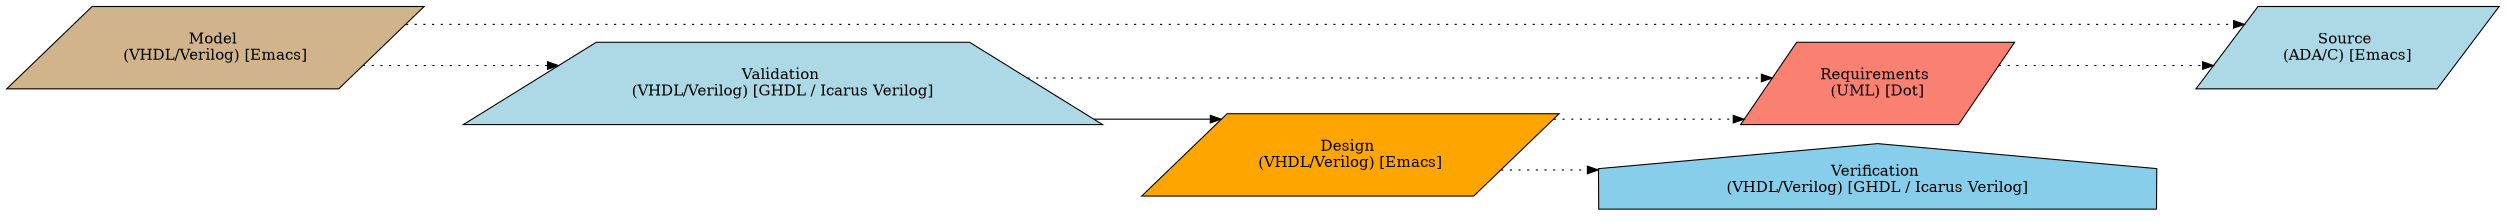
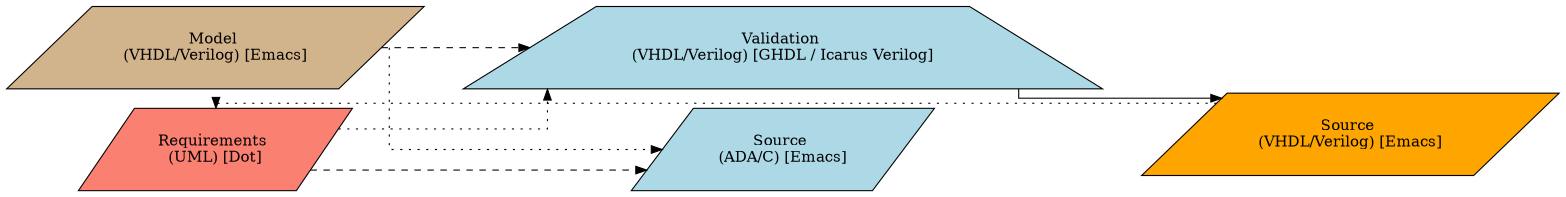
(455, 66) -> (450, 48)
(2101, 66) -> (473, 170)
(1394, 78) -> (457, 129)
(1350, 155) -> (1350, 134)
(1878, 180) -> none
